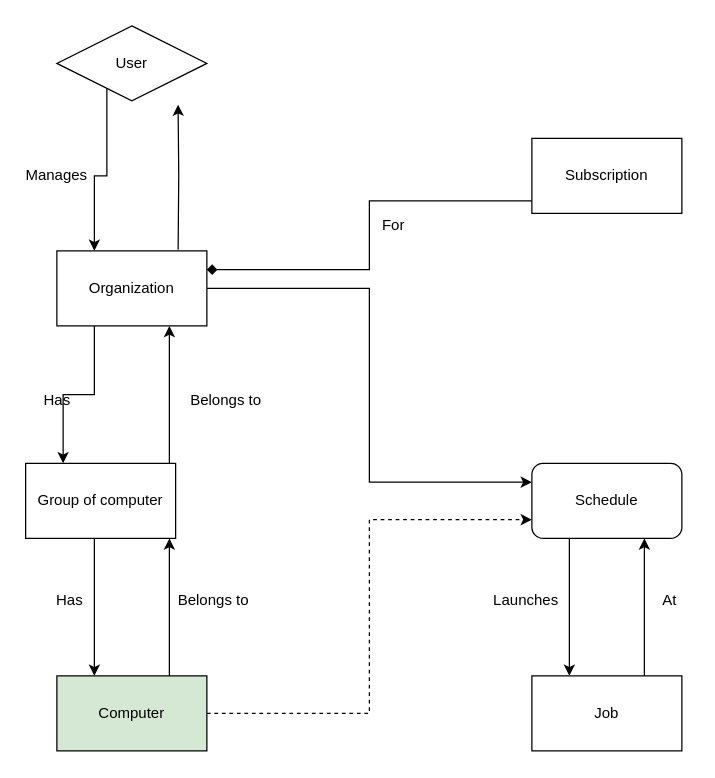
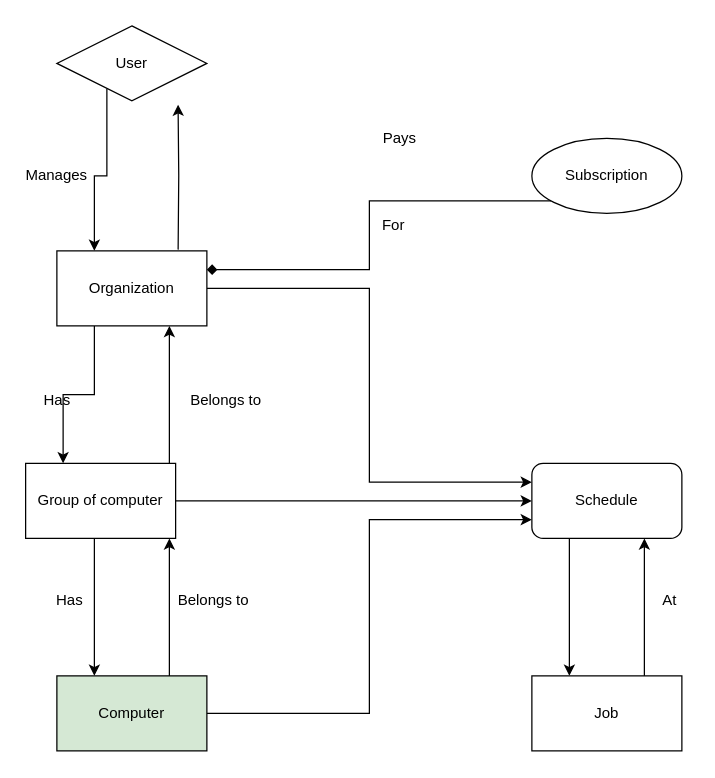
none -> (399, 138)
(607, 176) -> (607, 176)
none -> (350, 501)
(526, 601) -> none
(369, 620) -> (369, 620)
